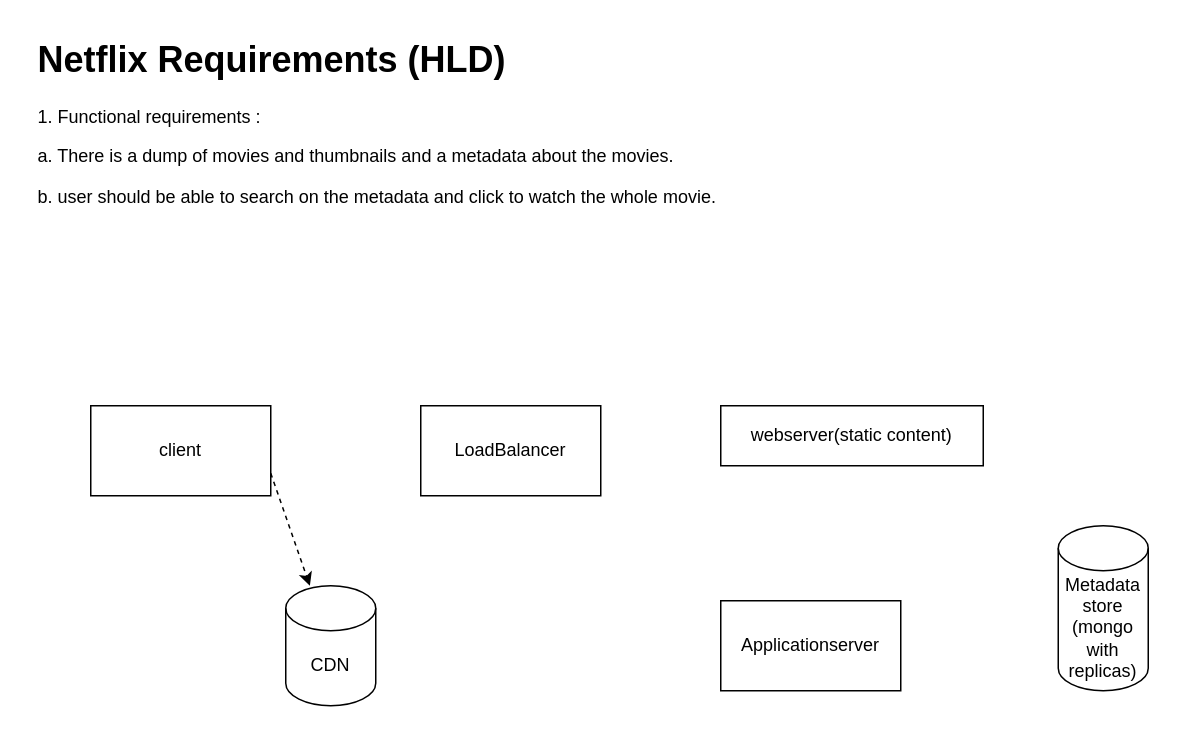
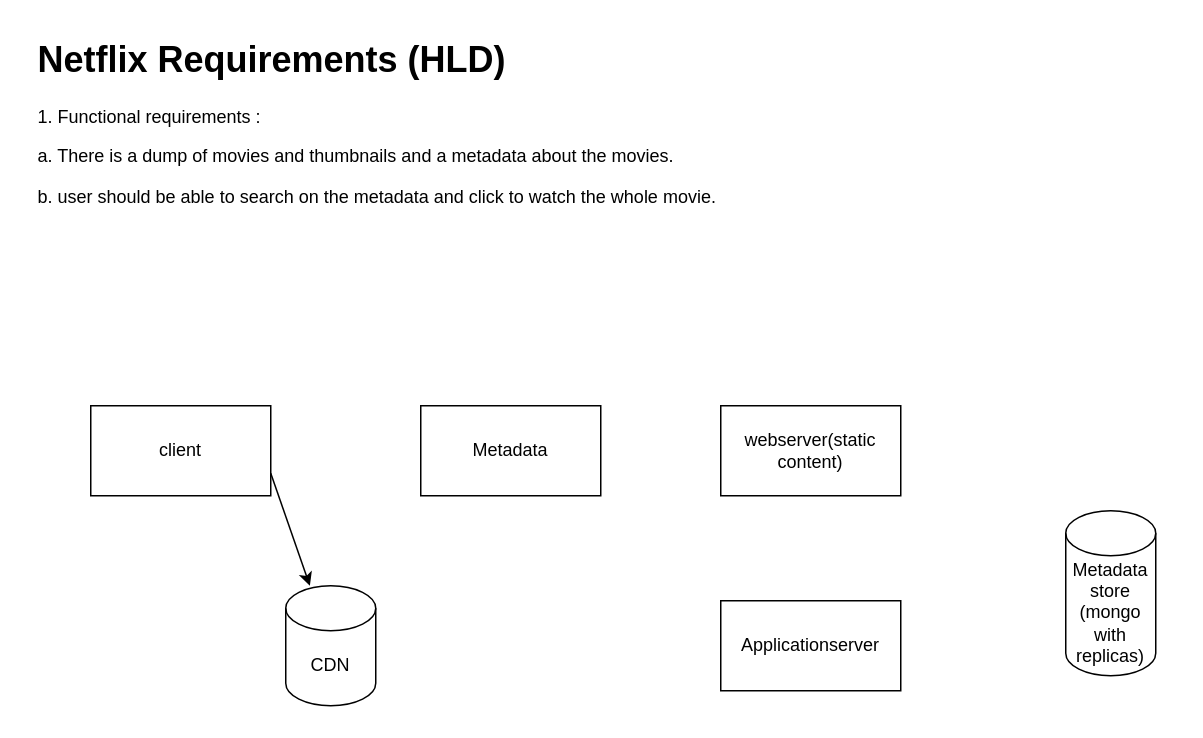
(852, 436) -> (811, 451)
(511, 451) -> (511, 451)
(289, 525) -> (289, 525)
(1103, 608) -> (1111, 593)
